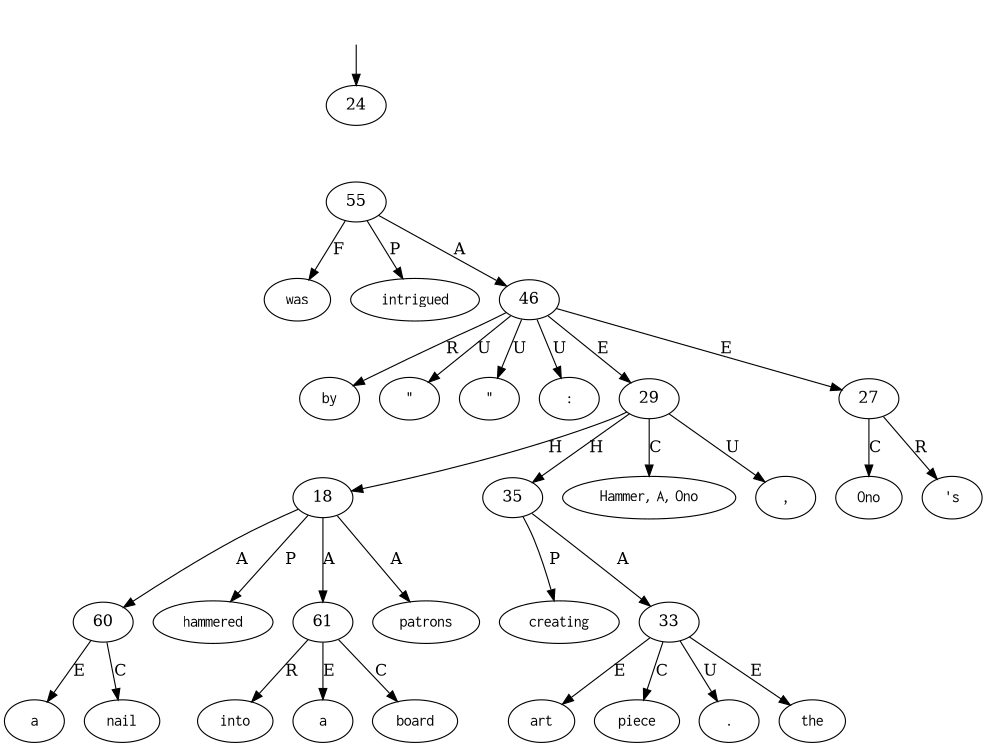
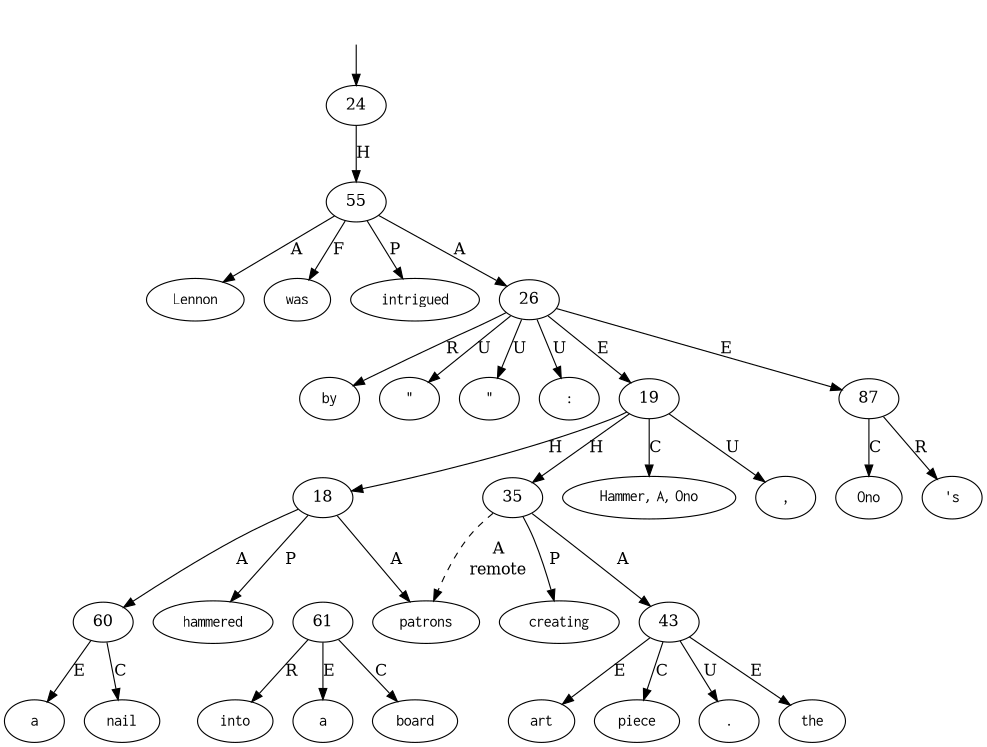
none -> (356, 148)
none -> (195, 300)
(529, 300) -> (529, 300)
(649, 399) -> (649, 399)
(869, 399) -> (869, 399)
none -> (461, 548)
(323, 554) -> none
(669, 622) -> (669, 622)
